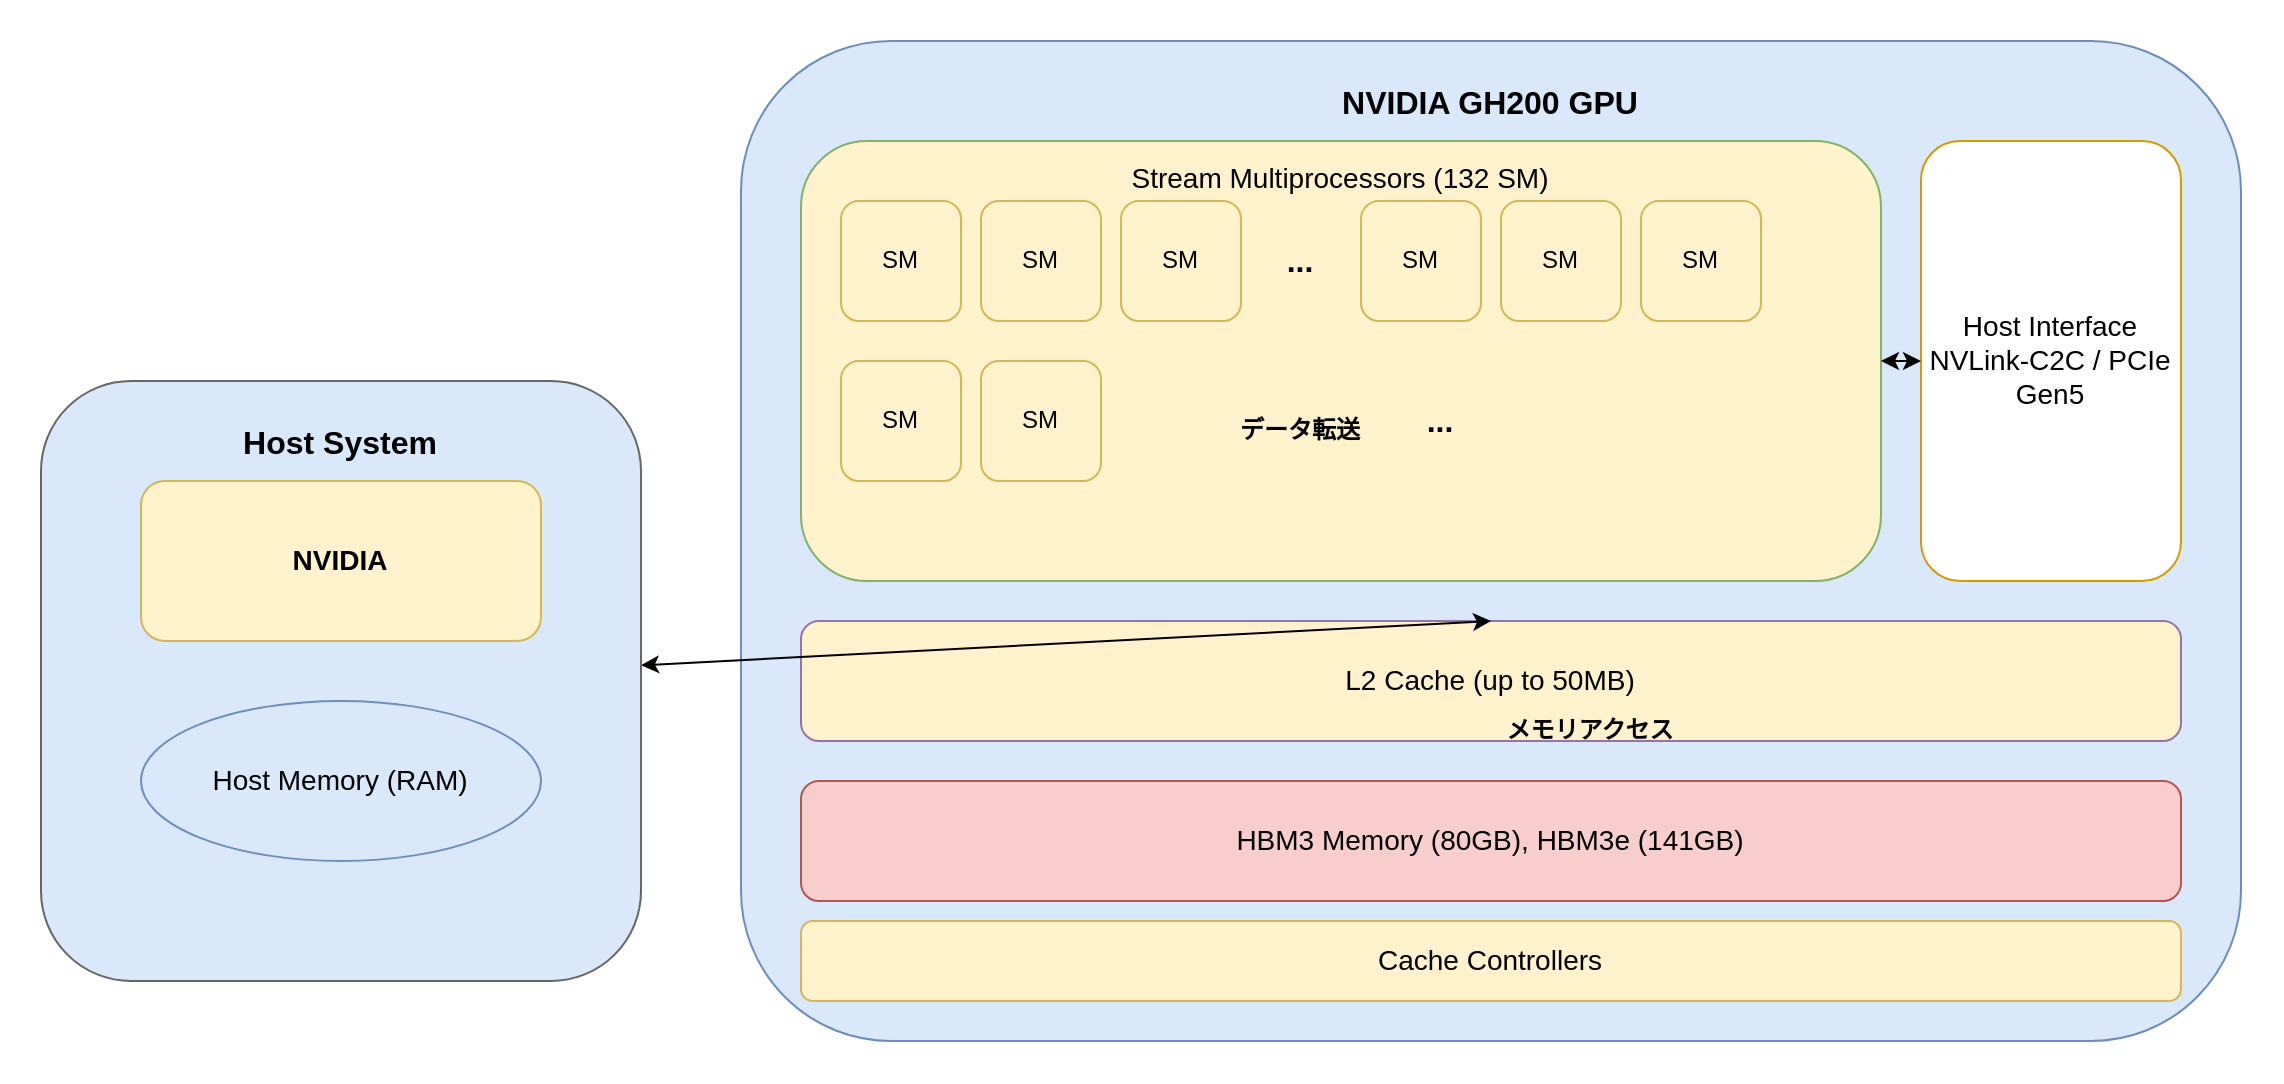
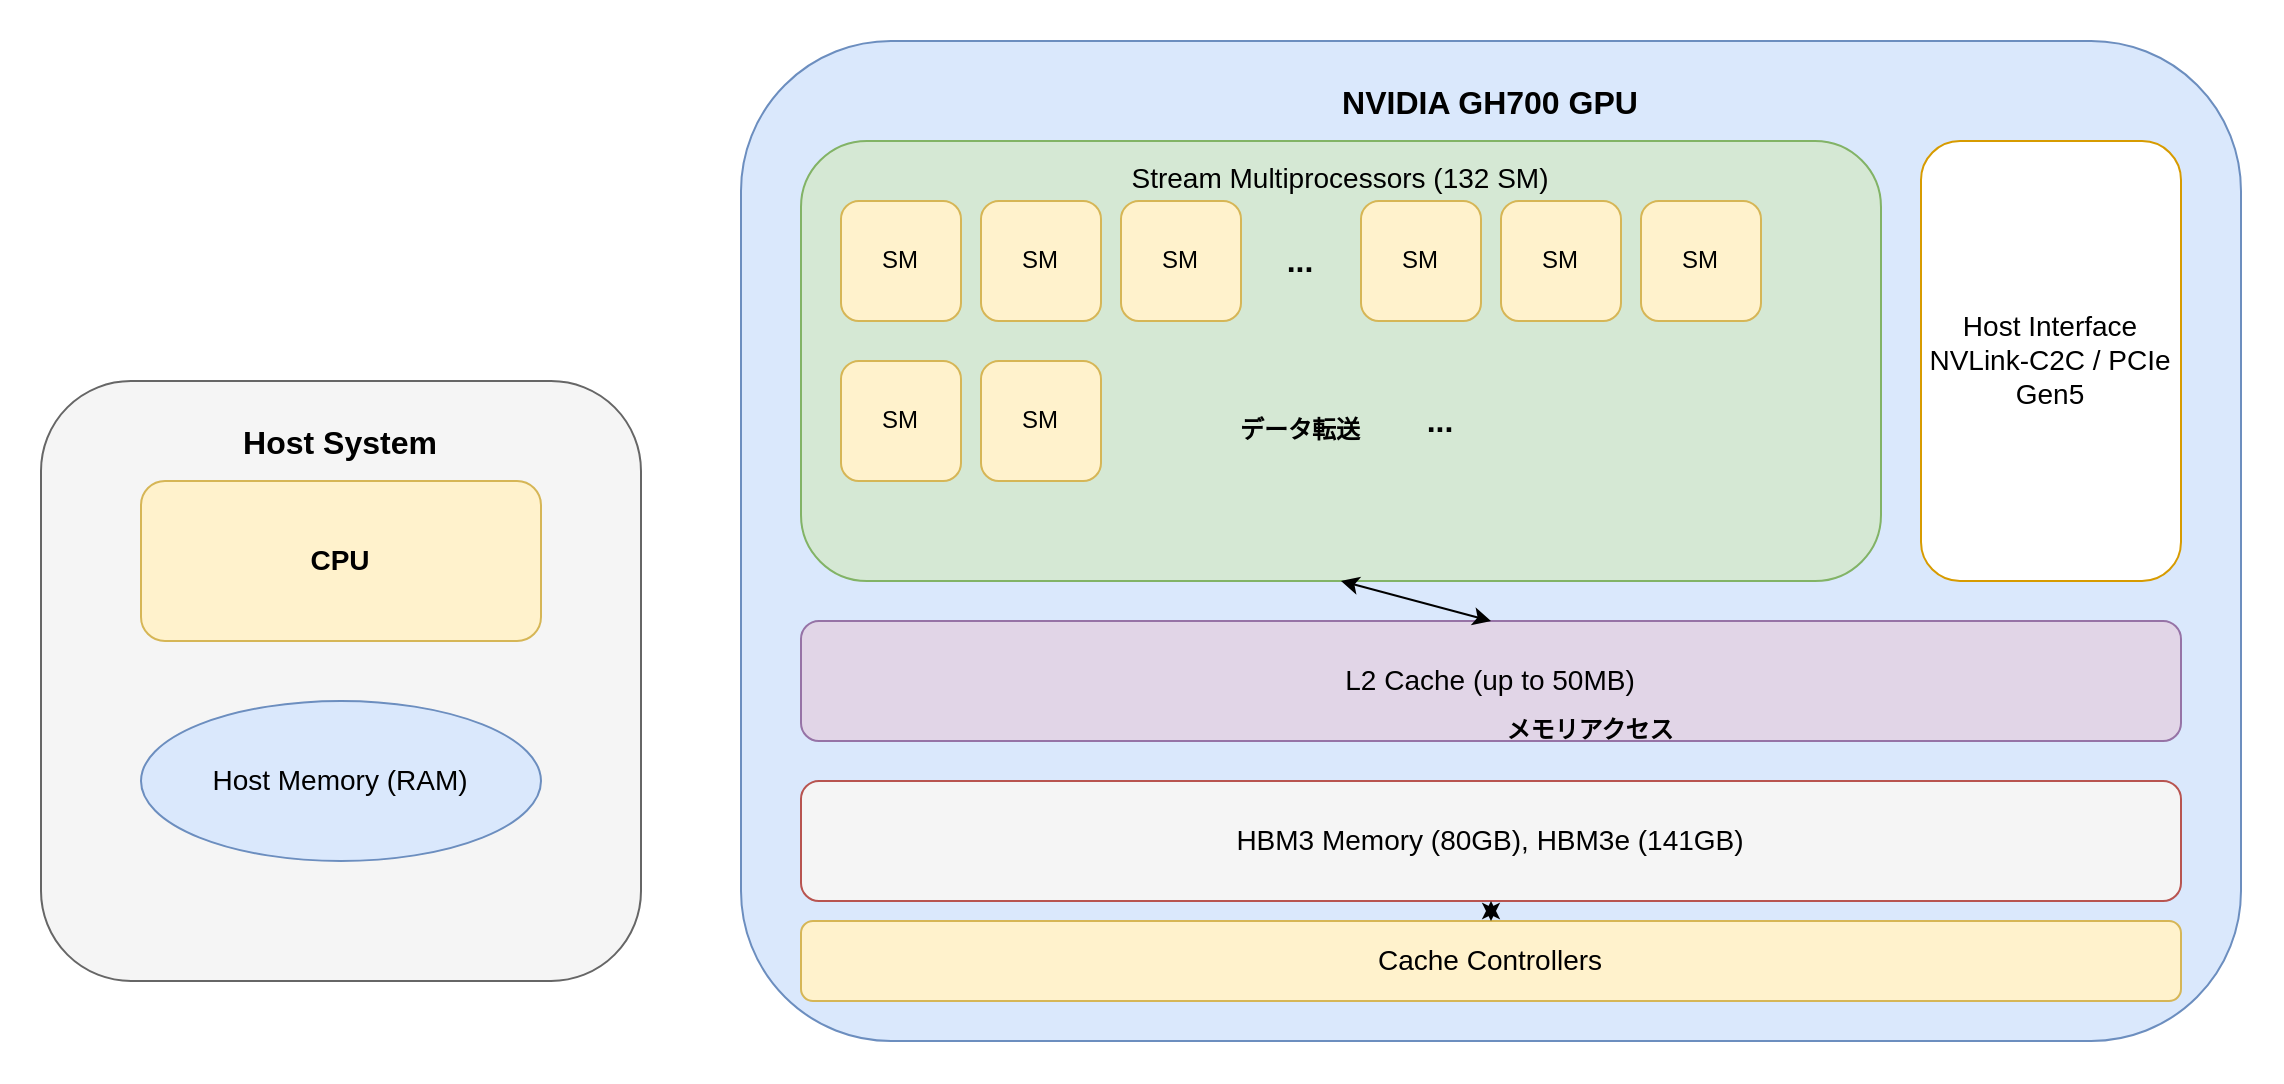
(1491, 104) -> (1491, 104)
(1341, 361) -> (1341, 361)
(1901, 361) -> none
(341, 561) -> (341, 561)
(1066, 643) -> (1416, 601)
(341, 681) -> (341, 681)
(1491, 681) -> (1491, 681)
(1491, 841) -> (1491, 841)
none -> (1491, 910)
